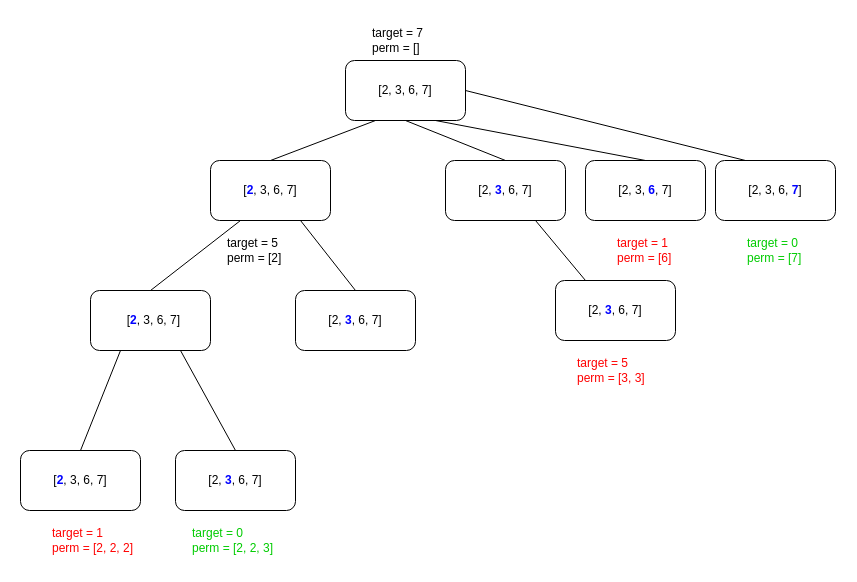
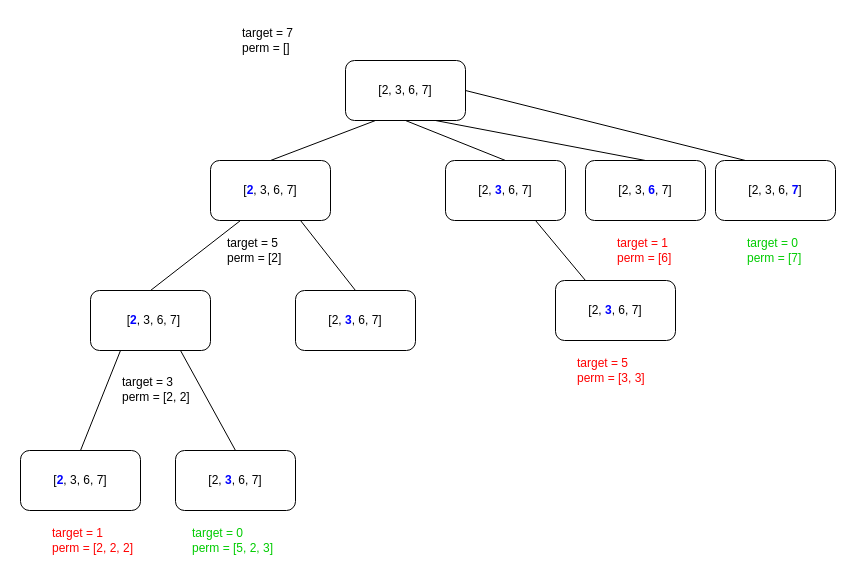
(416, 41) -> (286, 41)
none -> (166, 390)
(237, 541) -> (237, 541)
